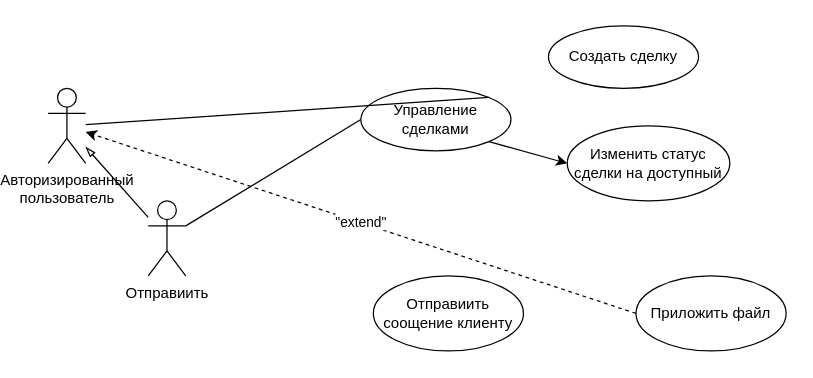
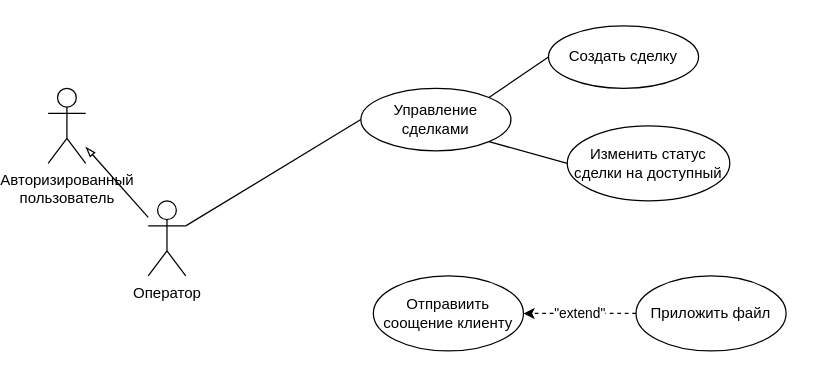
(288, 111) -> (518, 77)
(557, 160) -> (560, 161)
(364, 224) -> (583, 313)
(168, 293) -> (168, 293)
